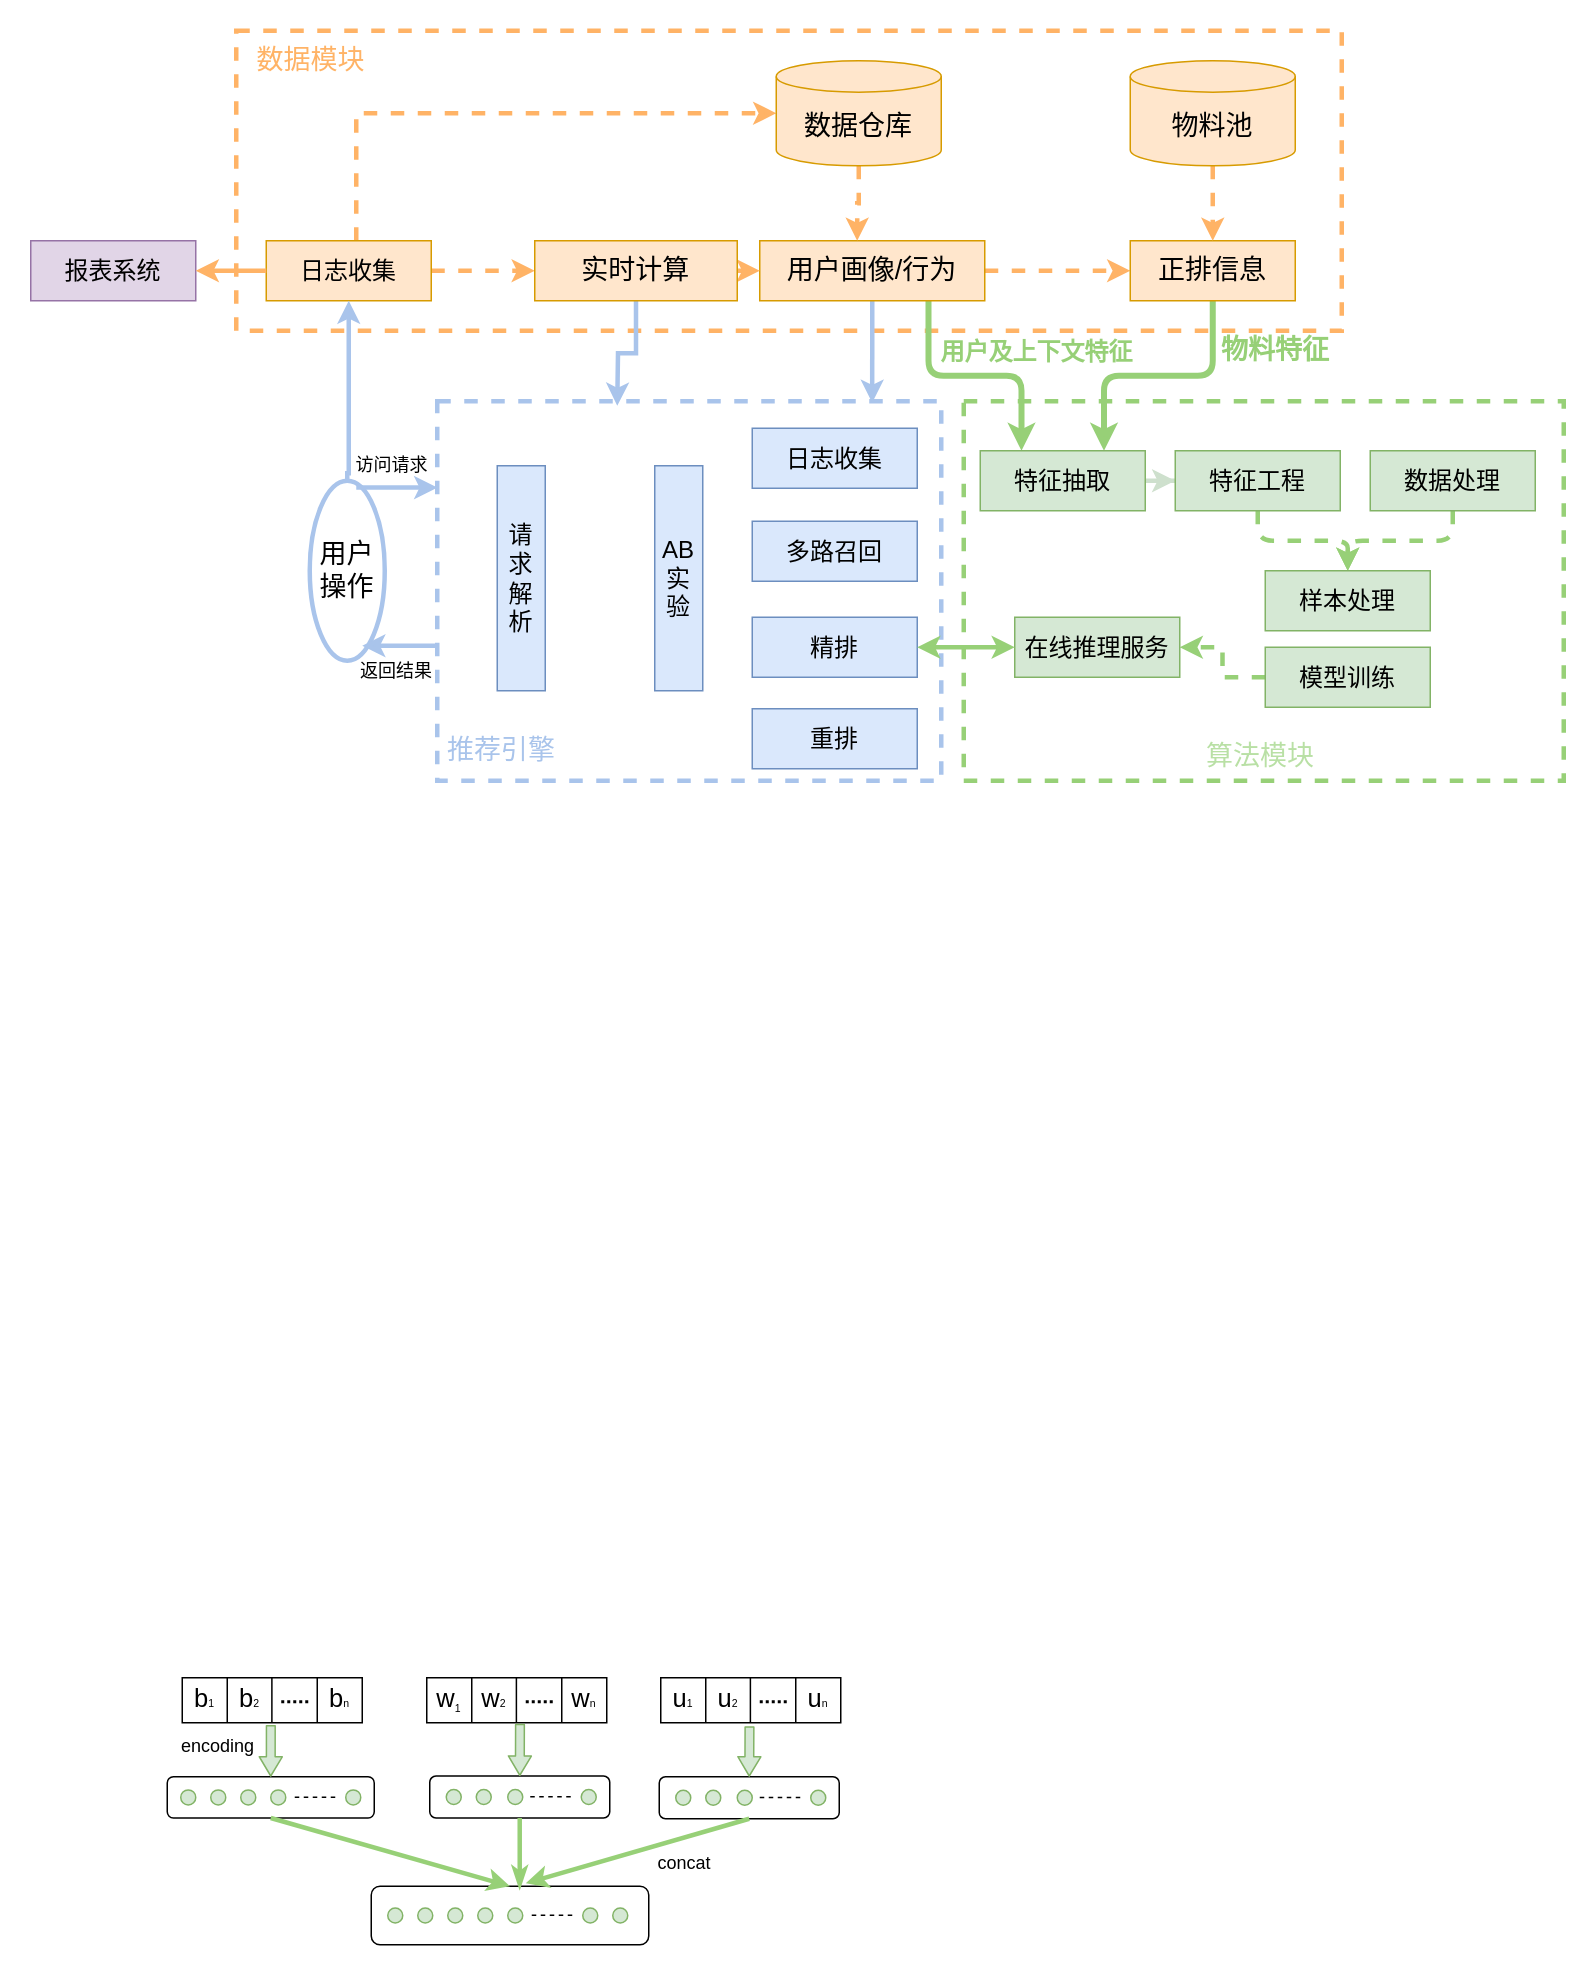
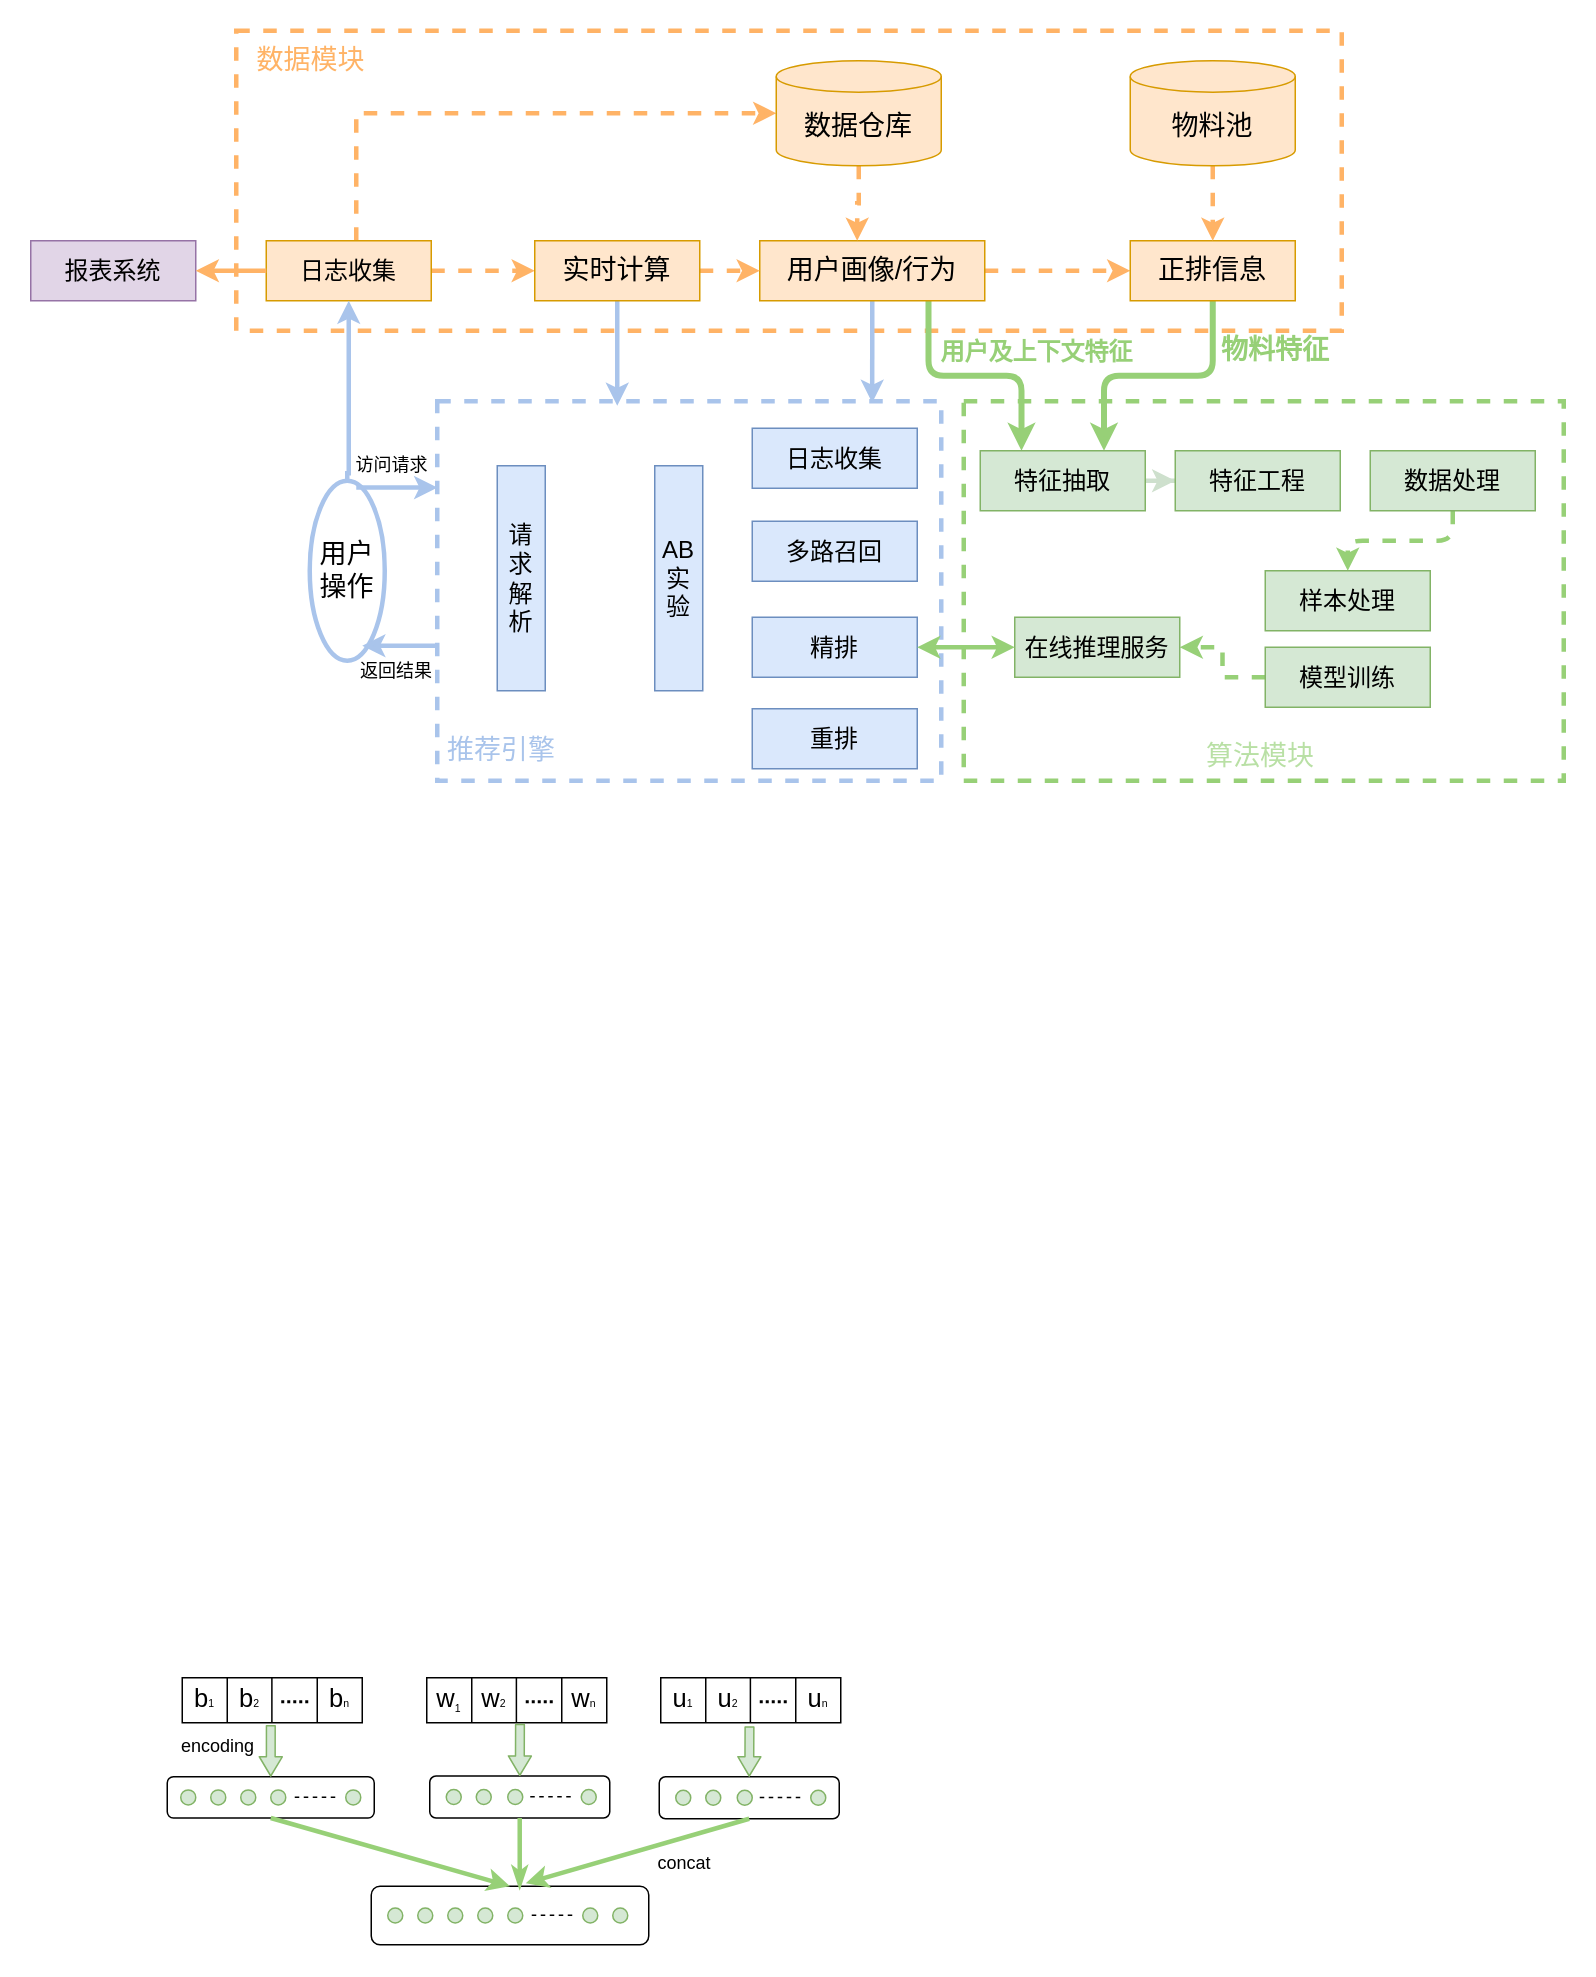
(636, 271) -> (617, 271)
(1294, 541) -> none
